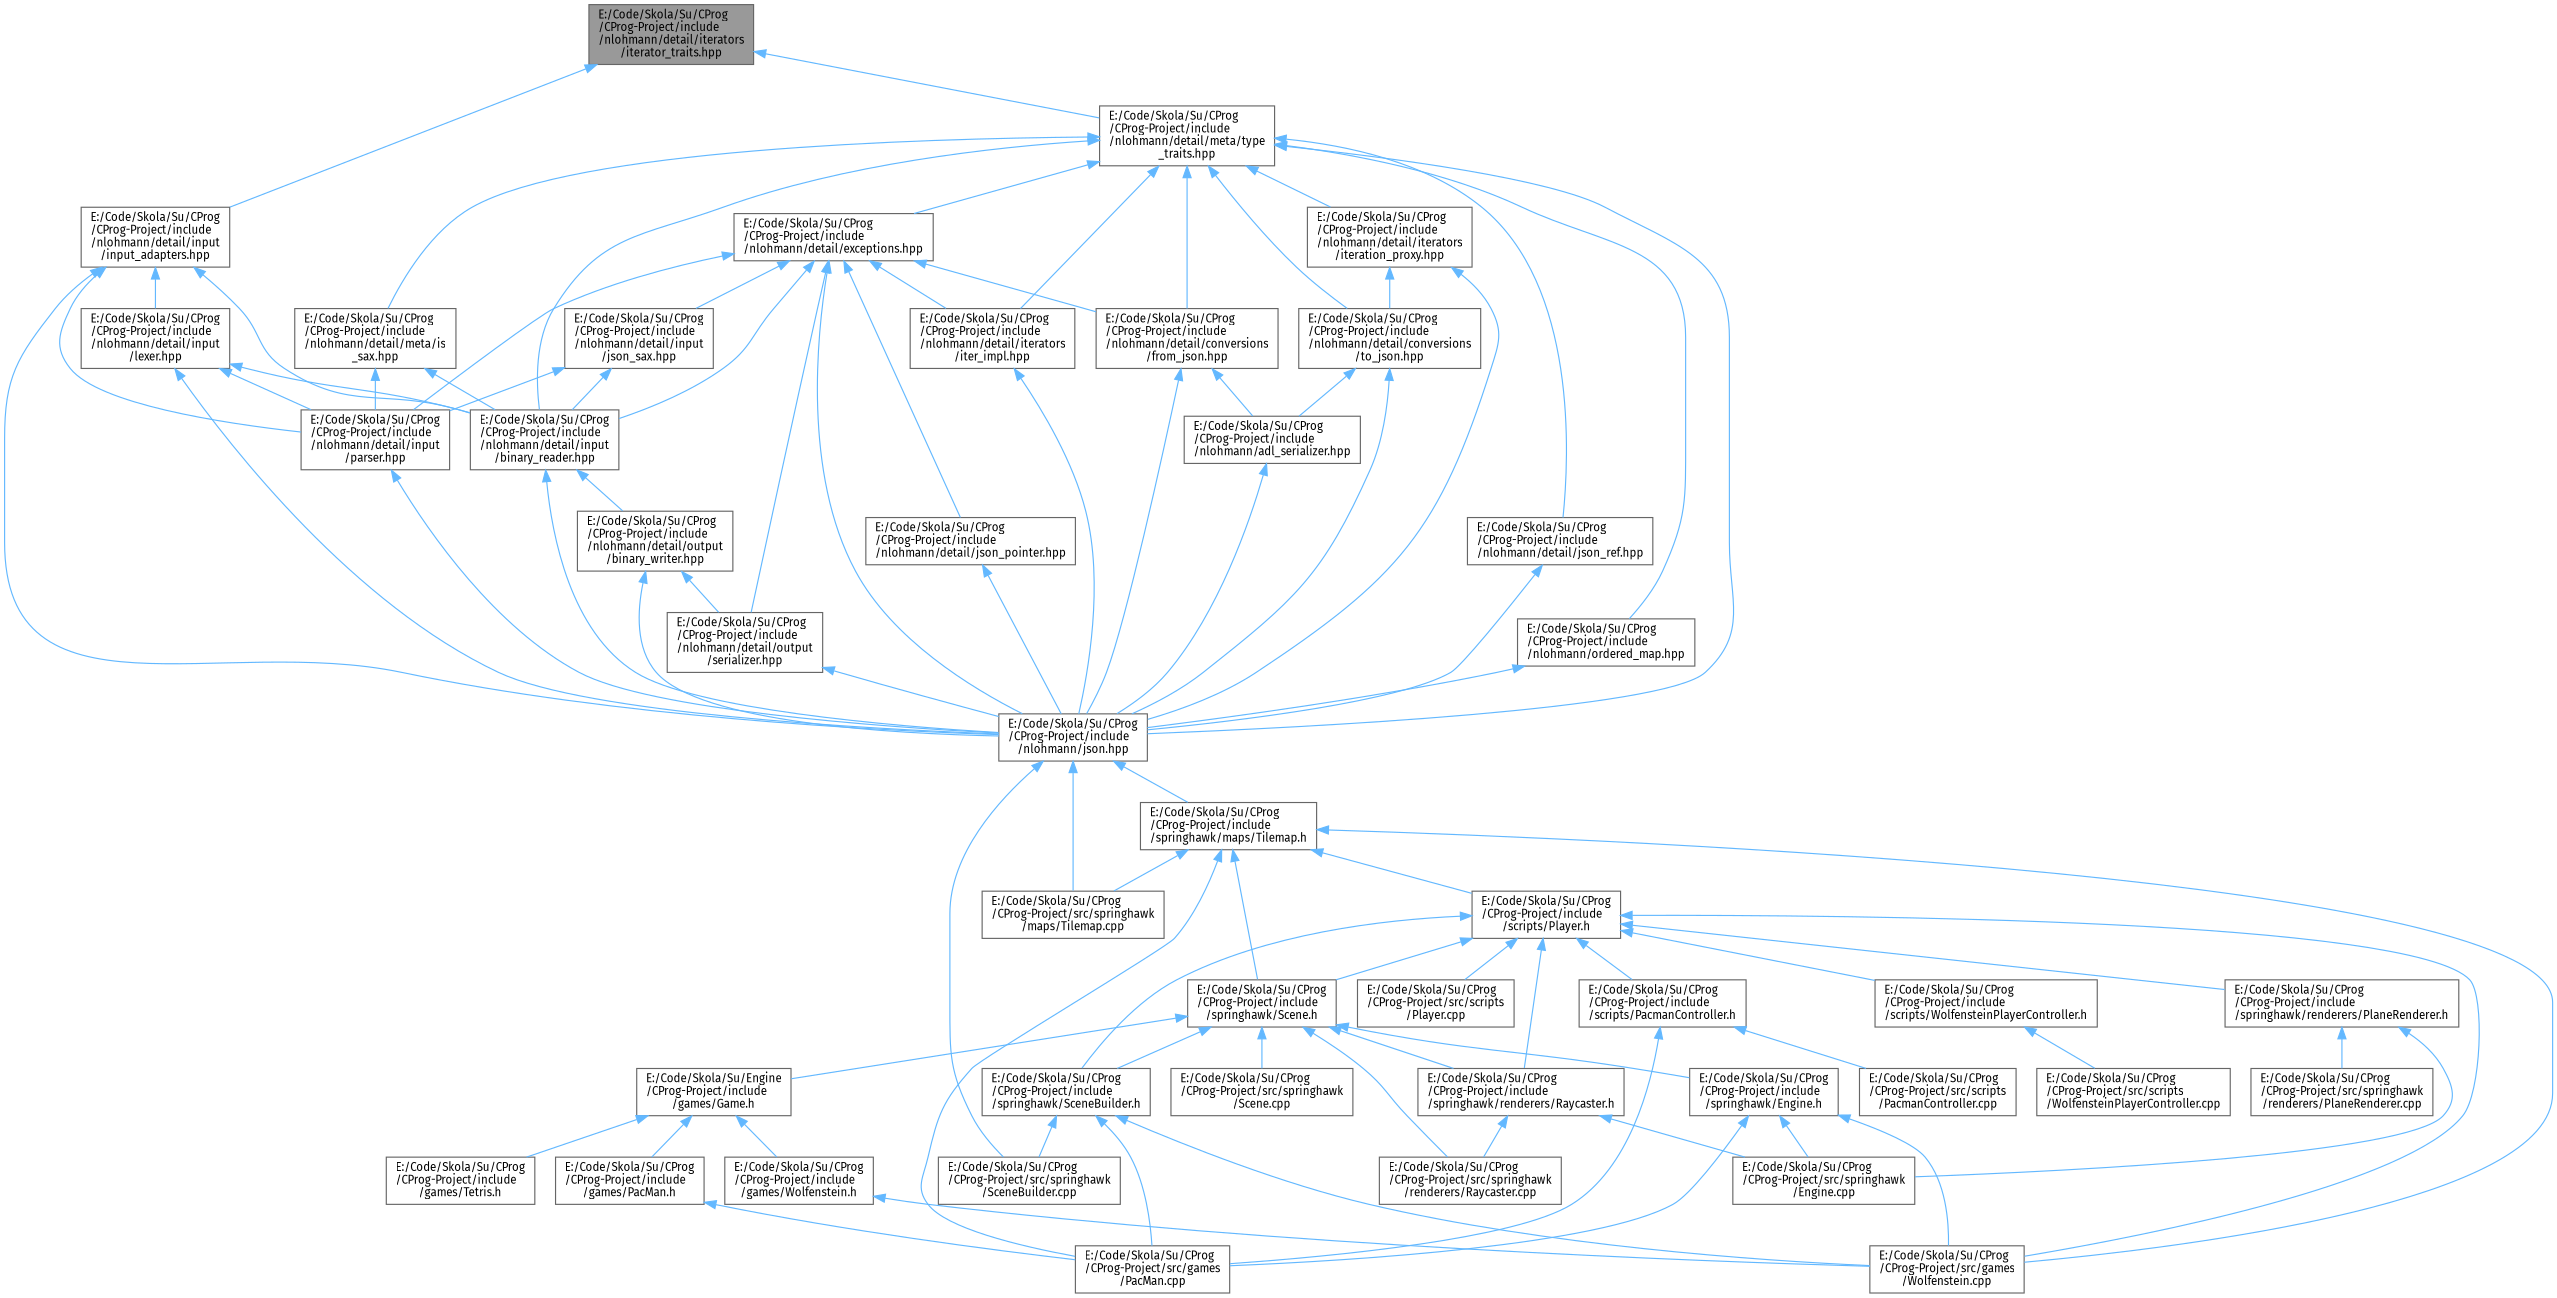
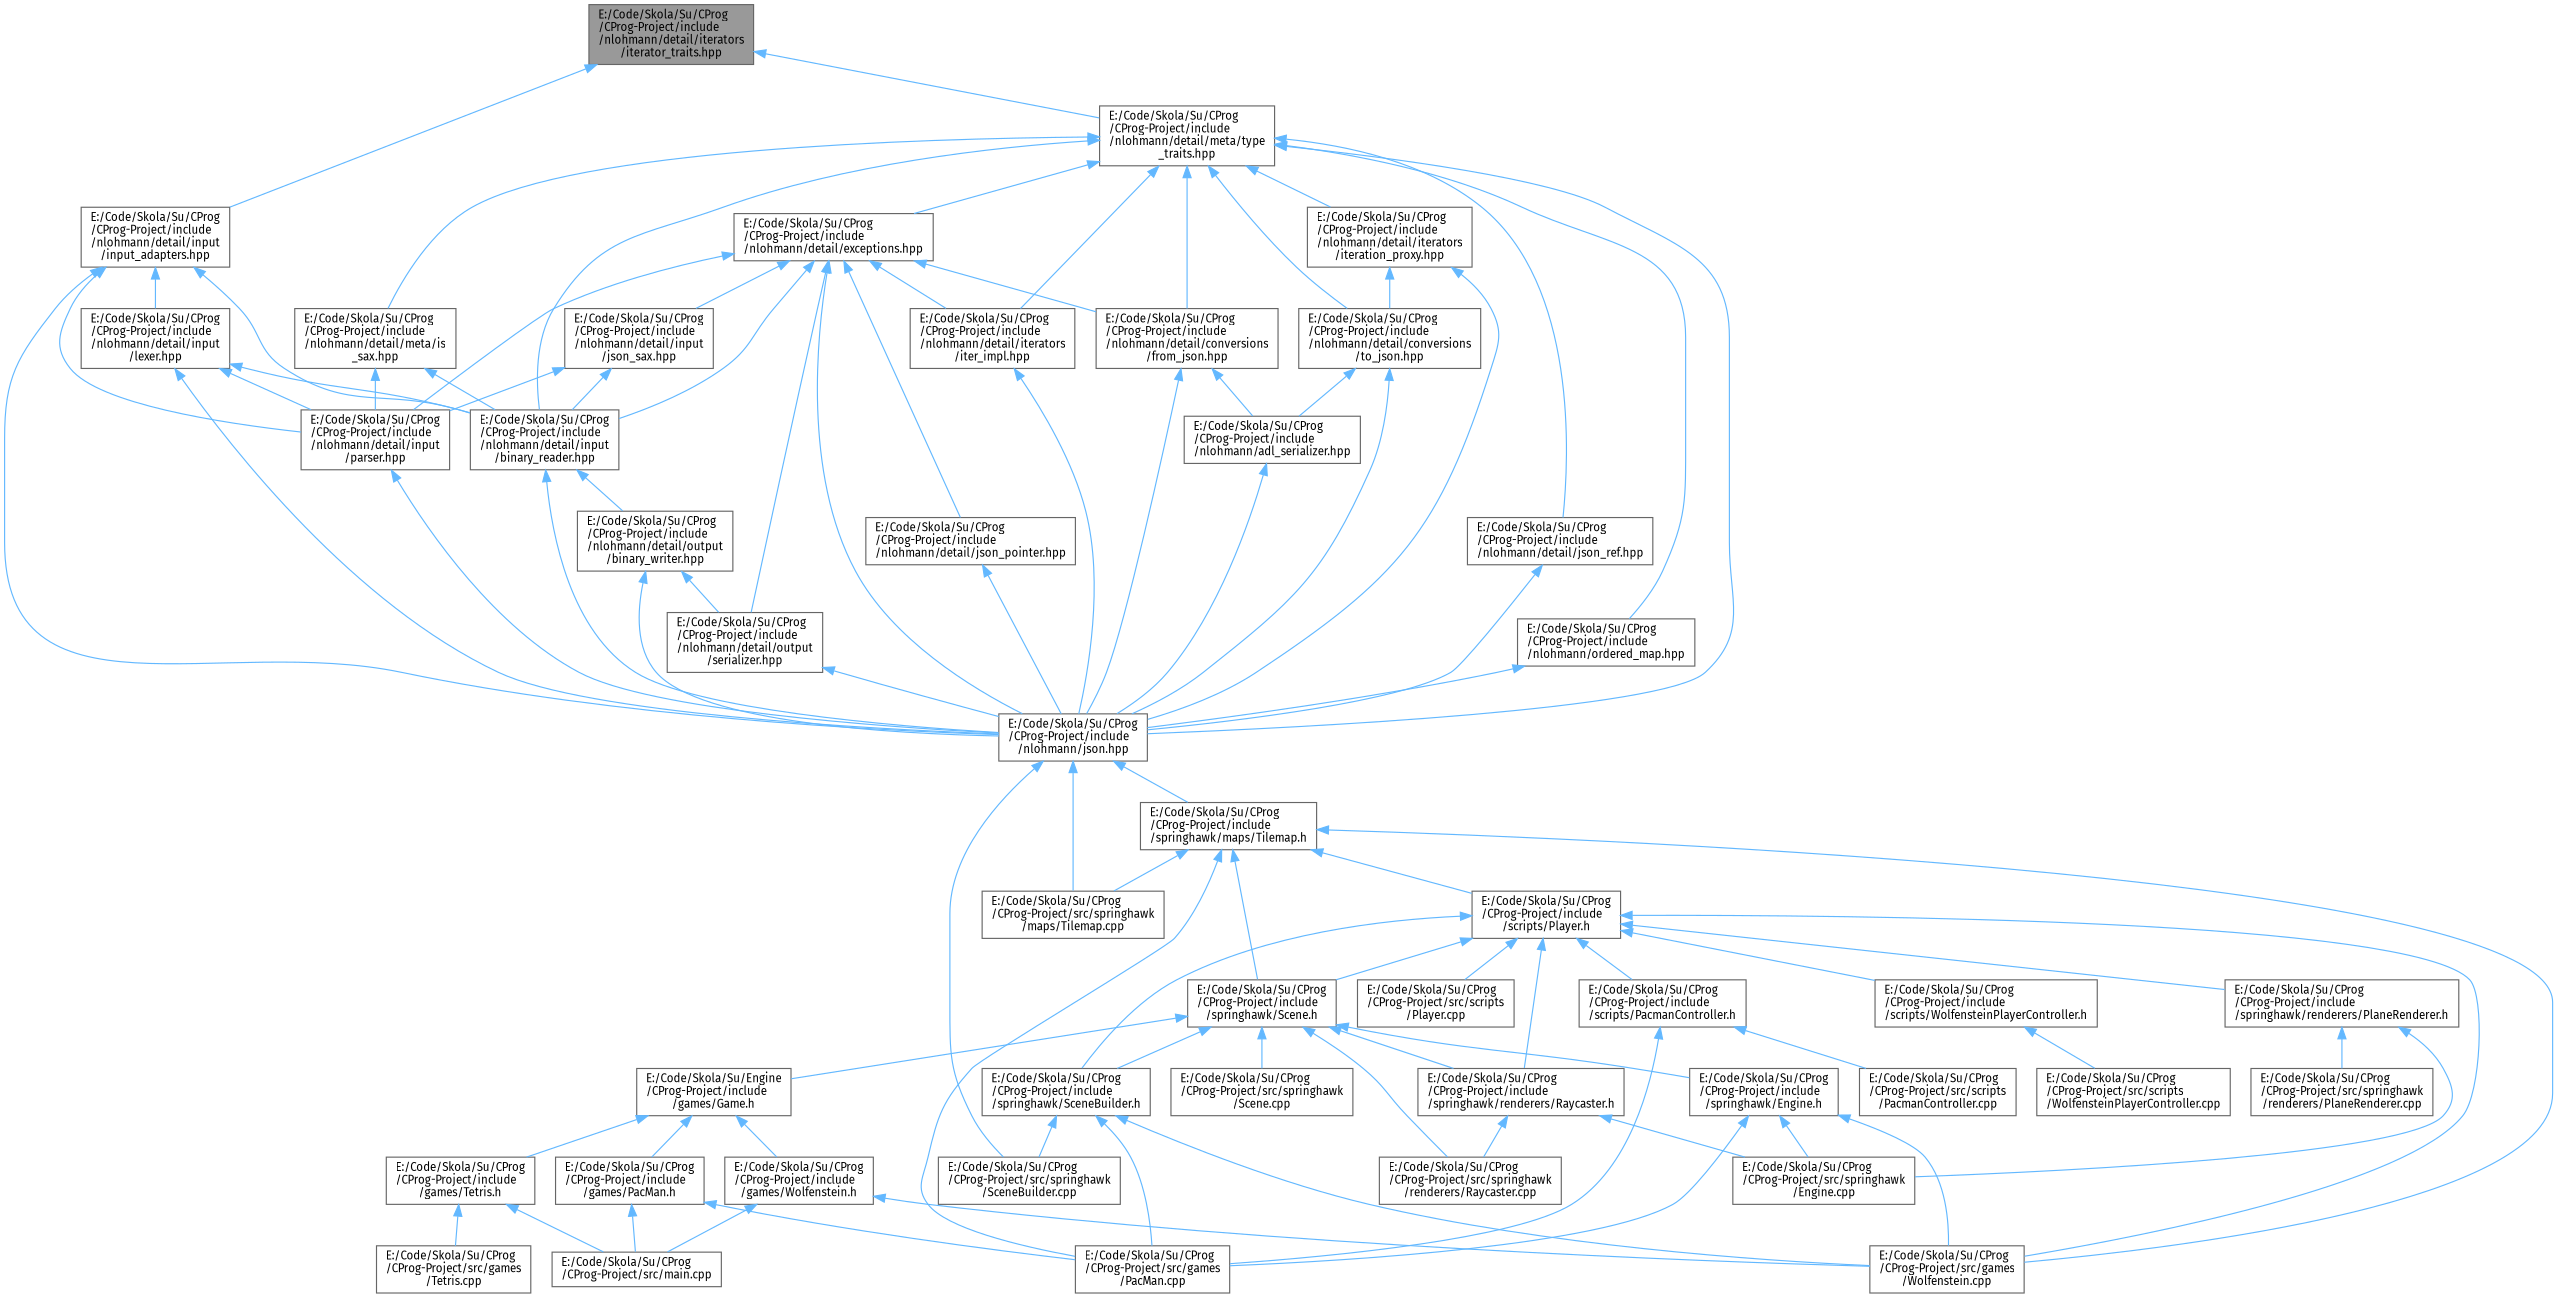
none -> (454, 1269)
none -> (637, 1269)
